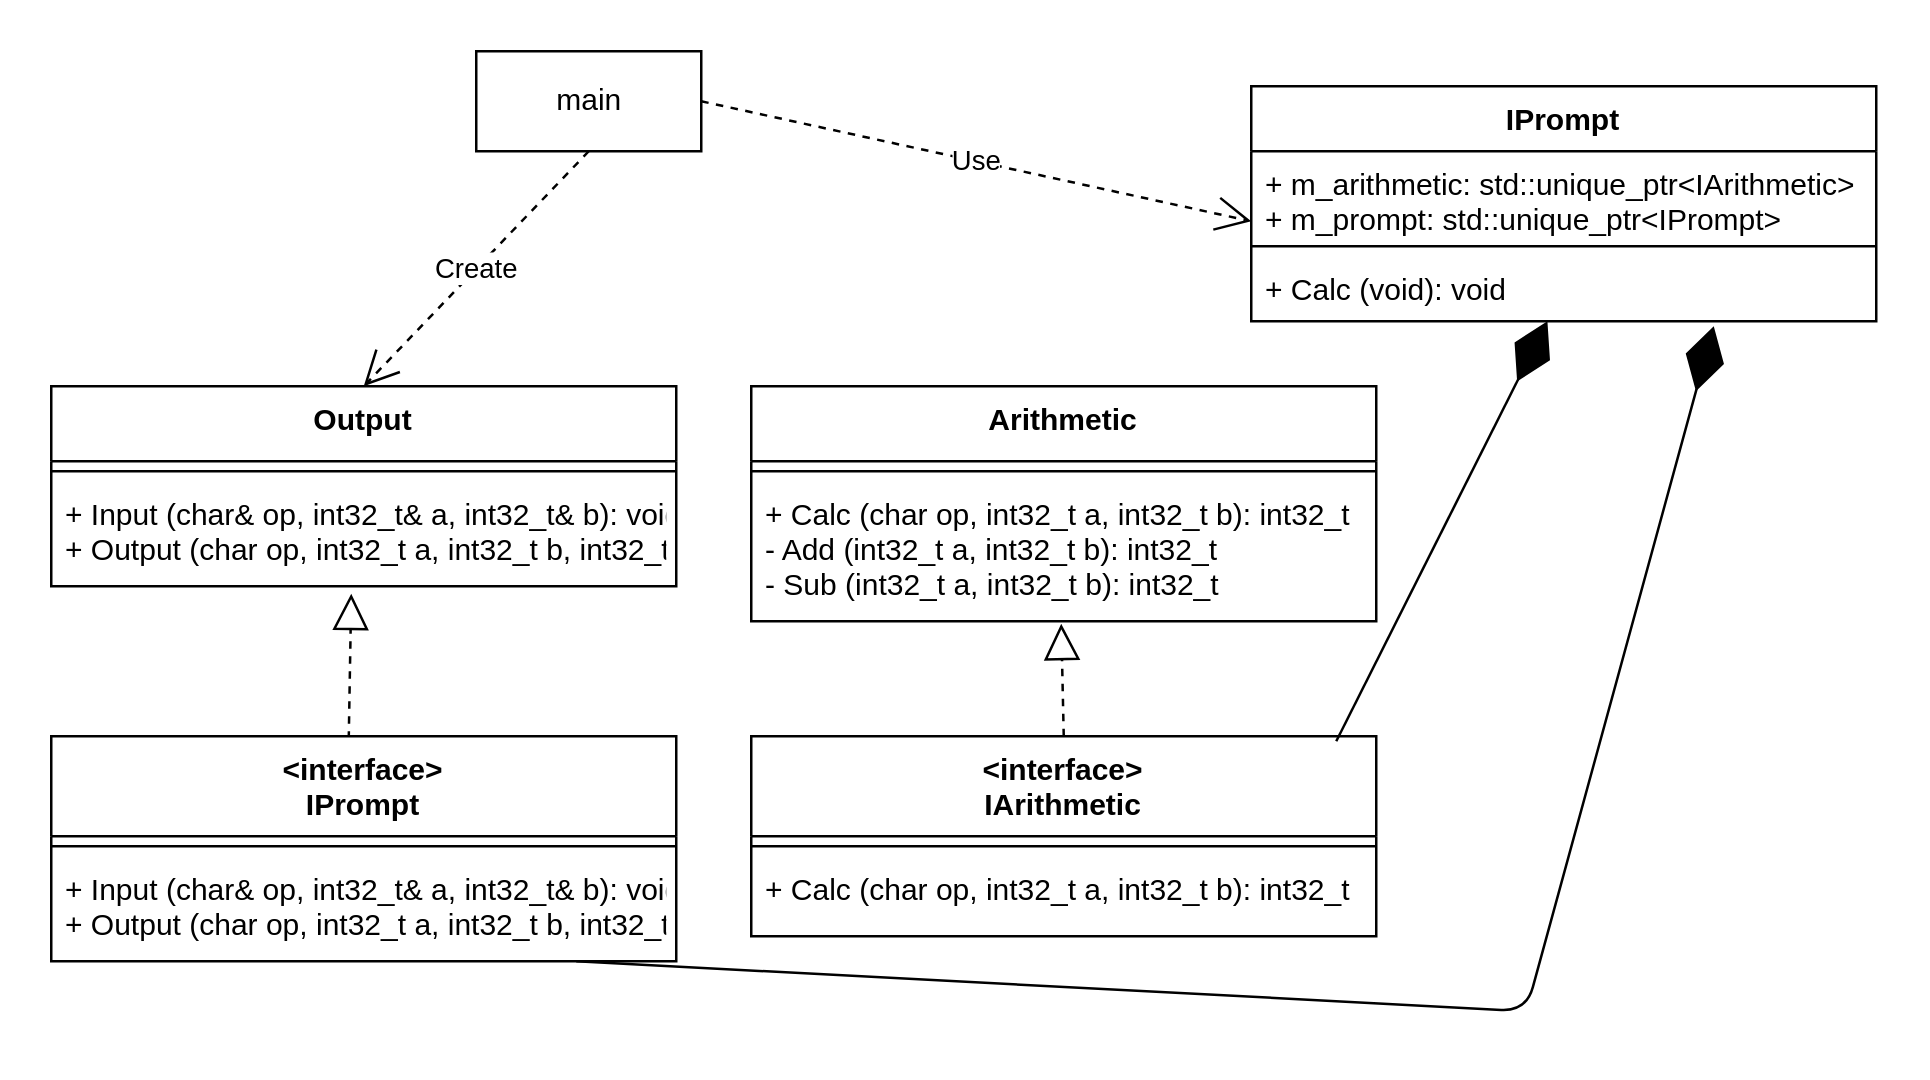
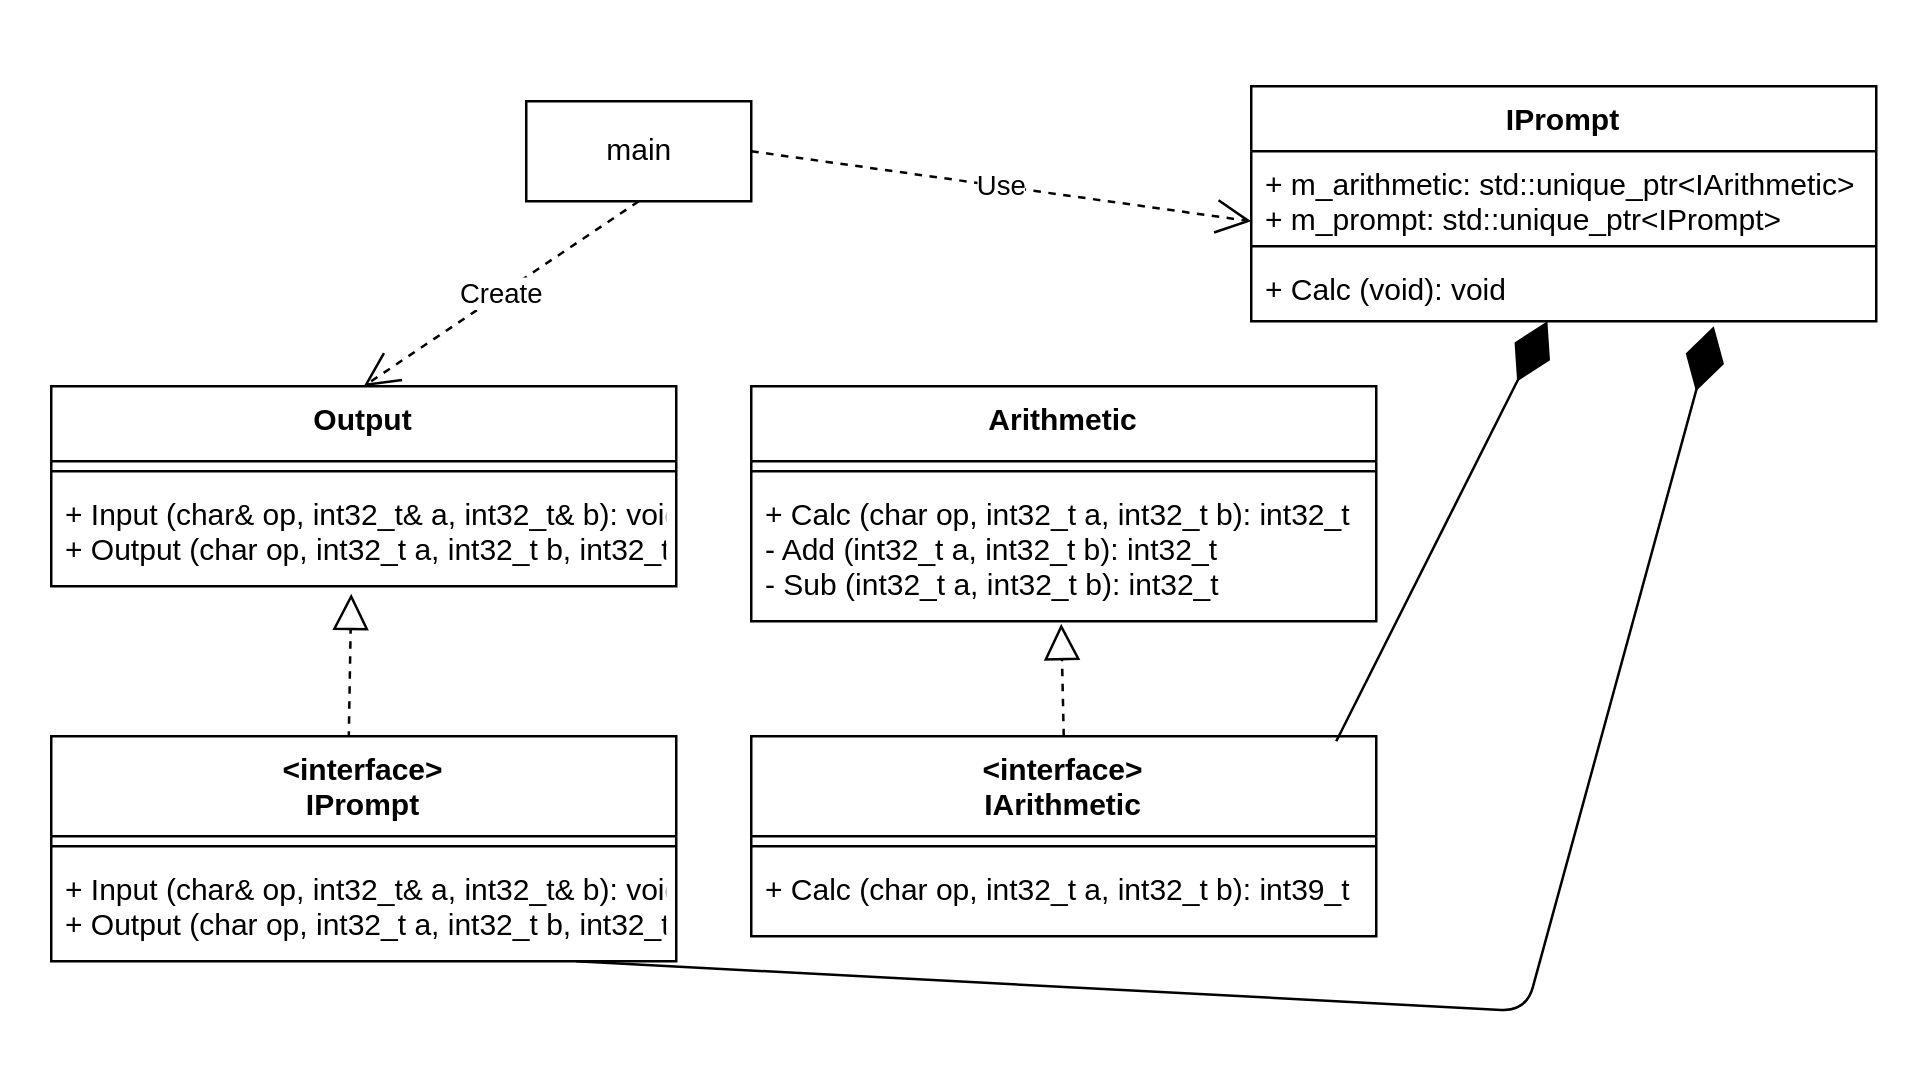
(589, 101) -> (639, 151)
(1101, 890) -> (1101, 890)
